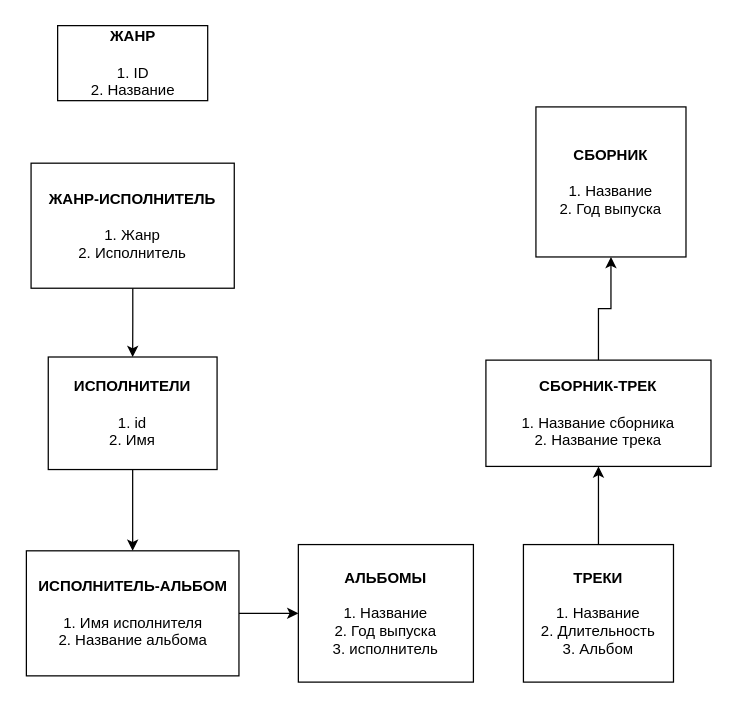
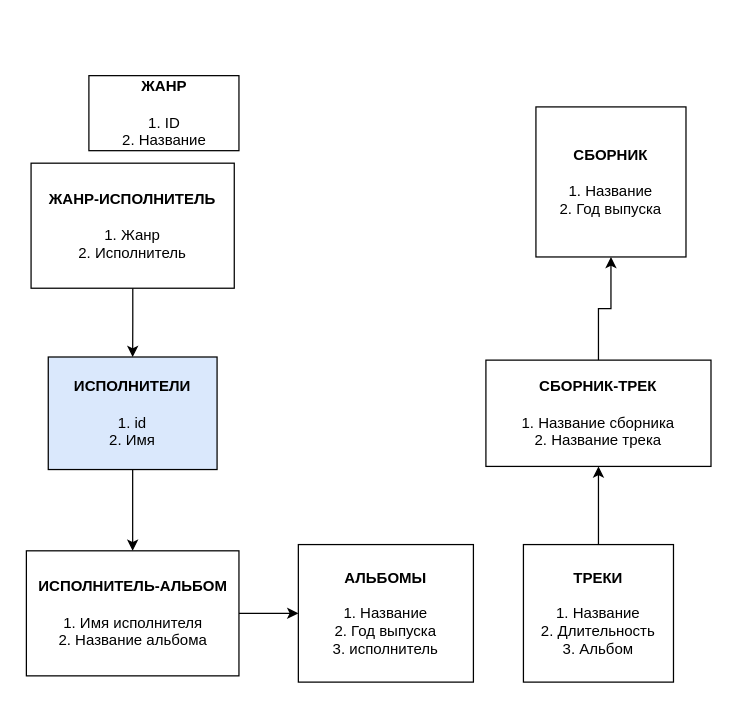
(133, 63) -> (164, 113)
(133, 413) -> (133, 413)
